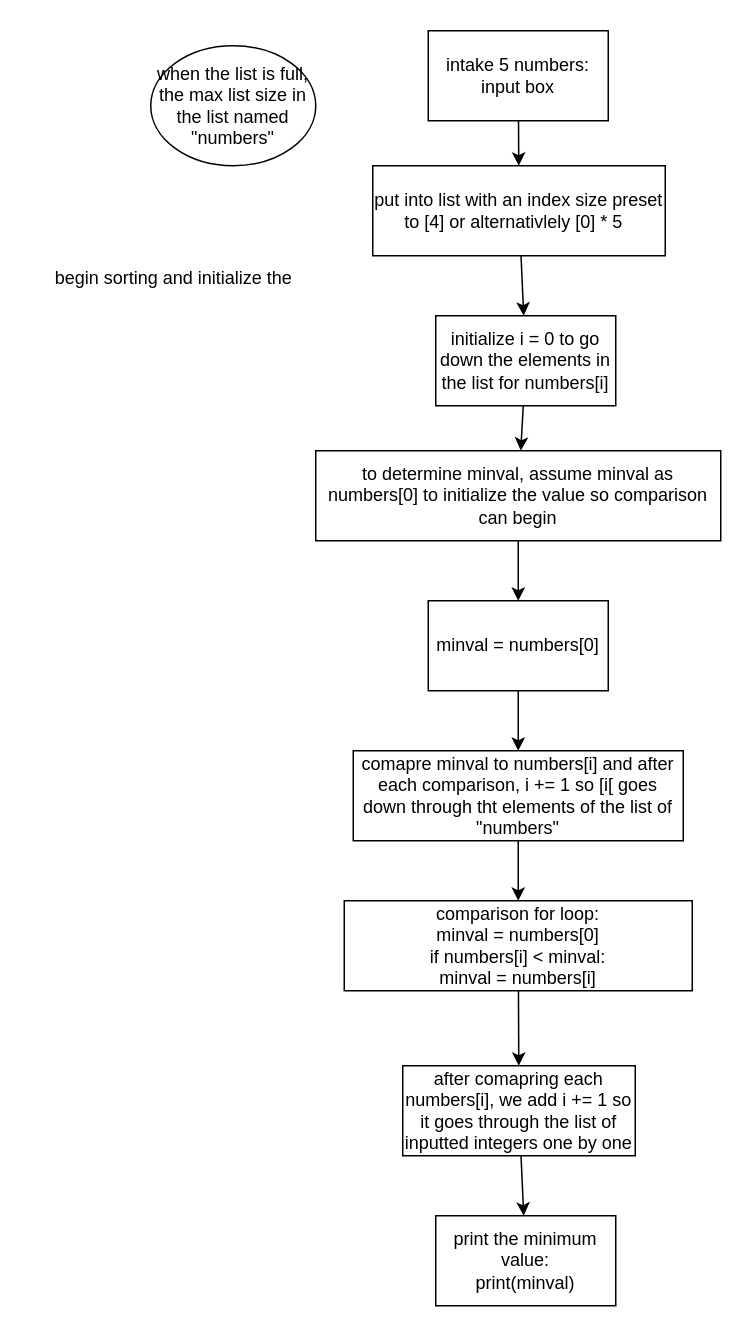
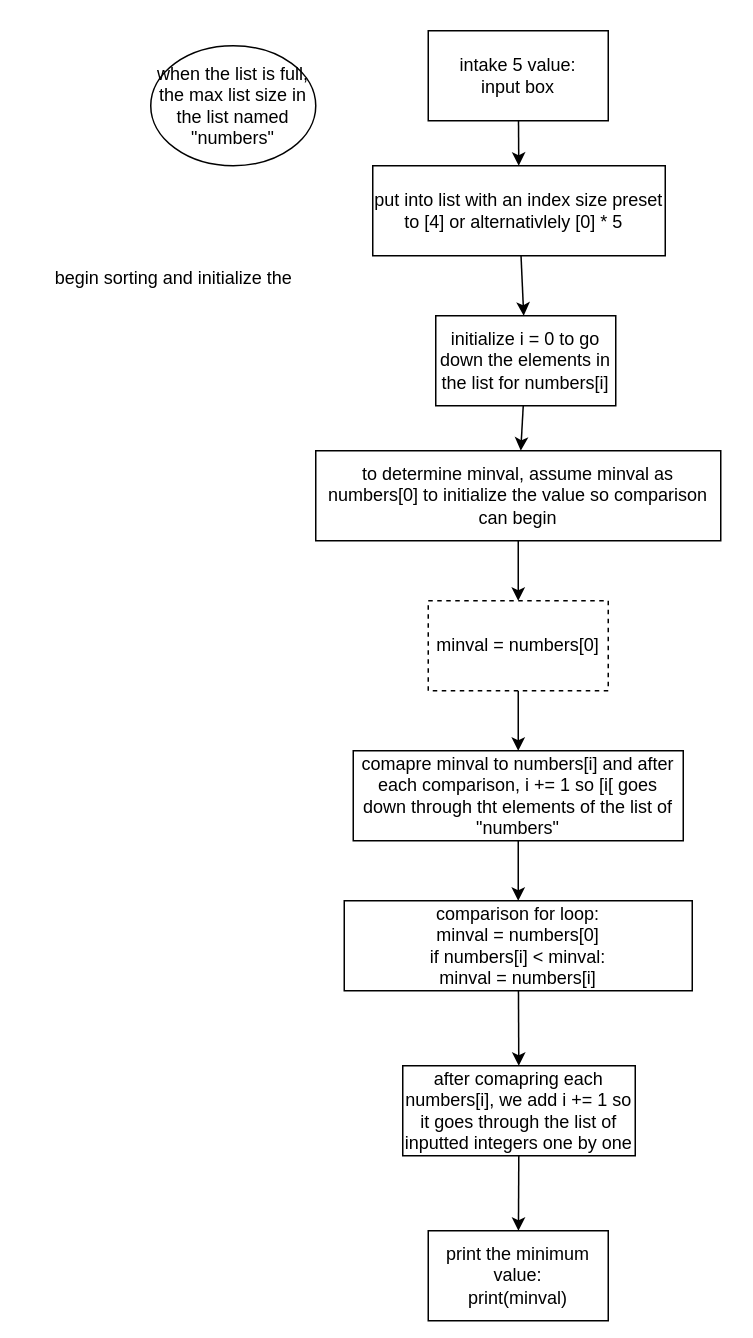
(518, 76) -> (518, 76)
(518, 646) -> (518, 646)
(526, 1261) -> (518, 1276)
